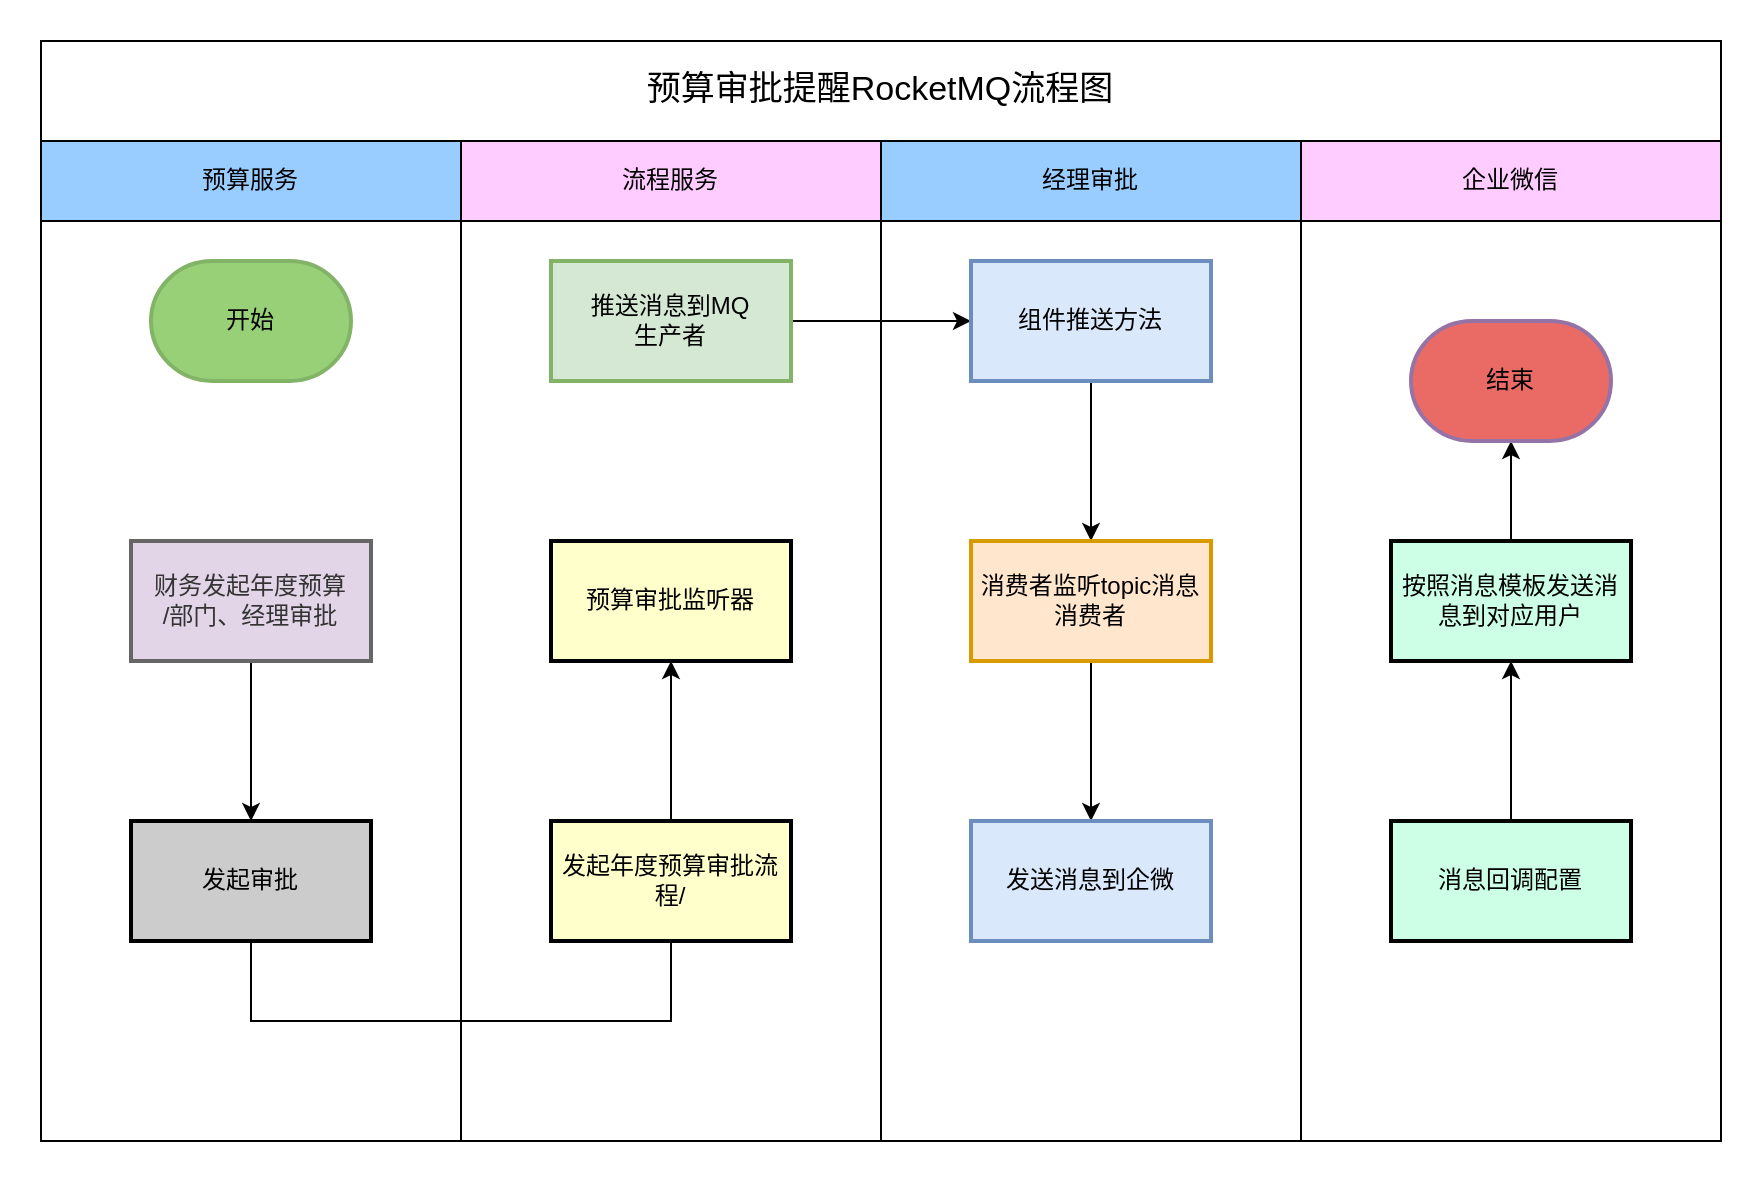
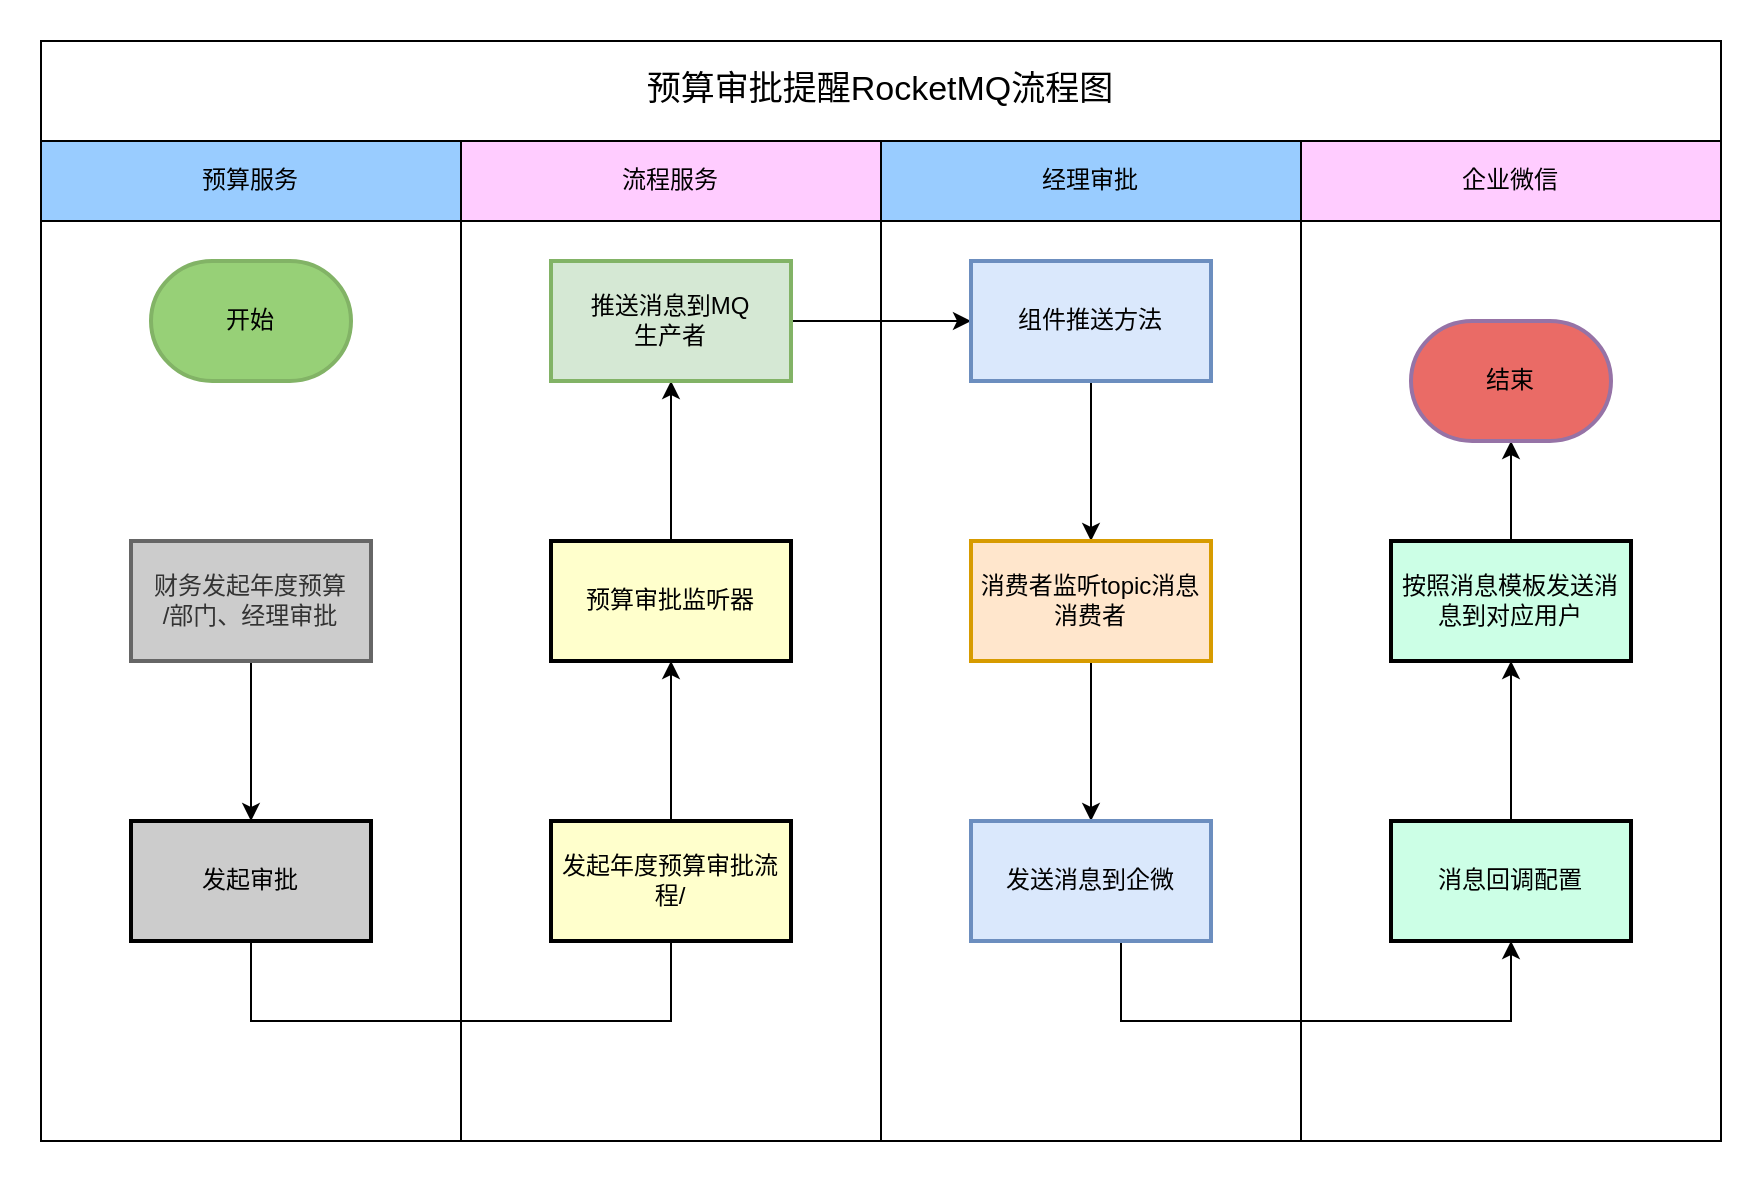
none -> (671, 467)
(251, 601) -> (251, 601)
none -> (1308, 1021)
